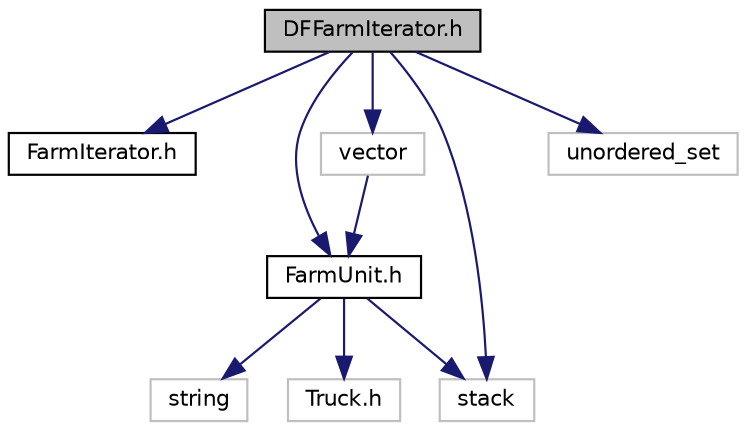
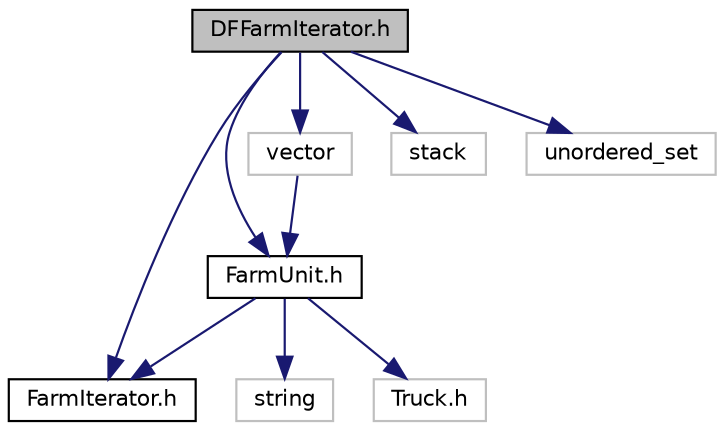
(407, 331) -> (203, 332)
